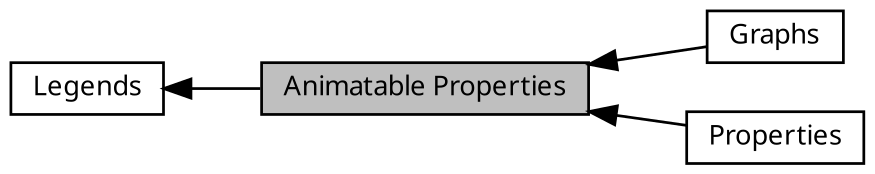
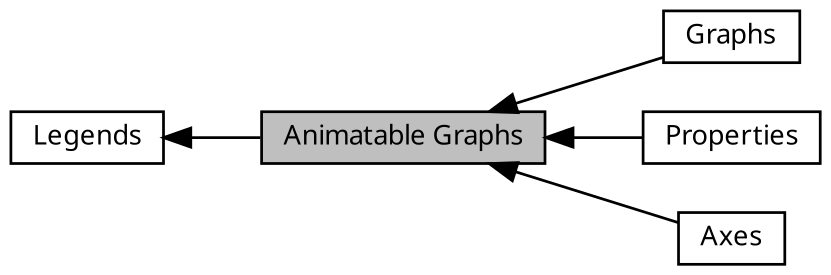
(425, 89) -> (403, 138)
none -> (732, 238)
